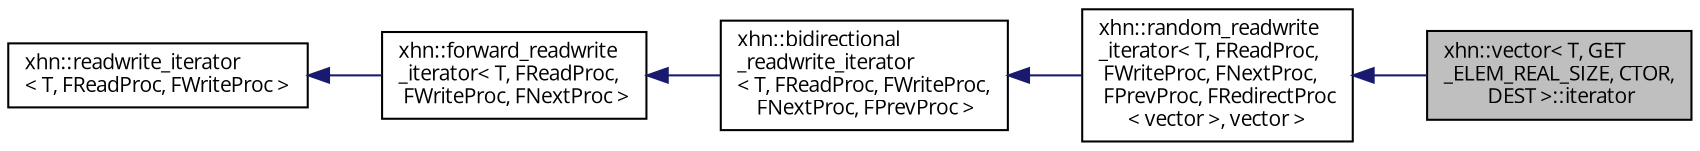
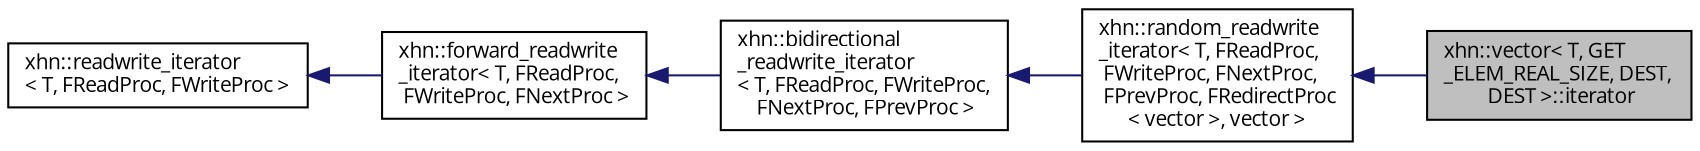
(1559, 75) -> (1559, 75)
